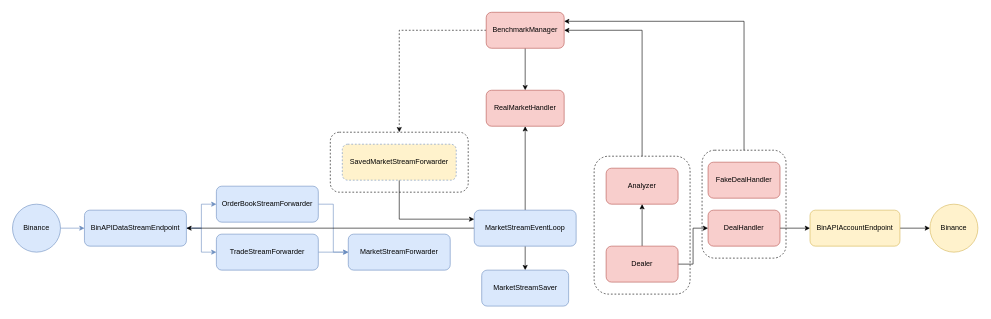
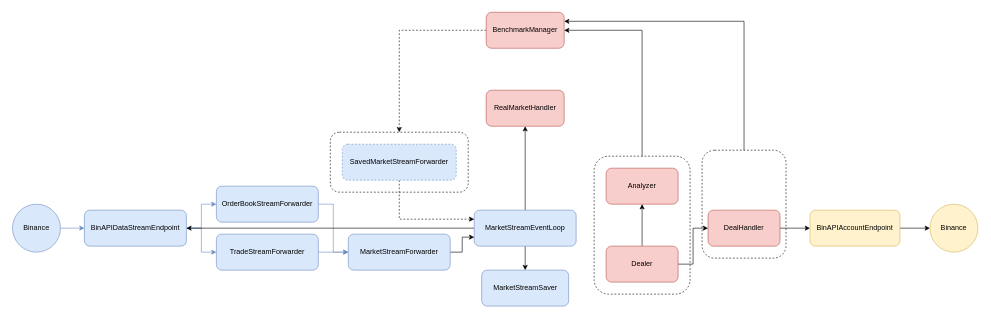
(525, 84) -> none
(399, 162) -> (399, 162)
(744, 180) -> none
(414, 219) -> (414, 219)
none -> (464, 237)
